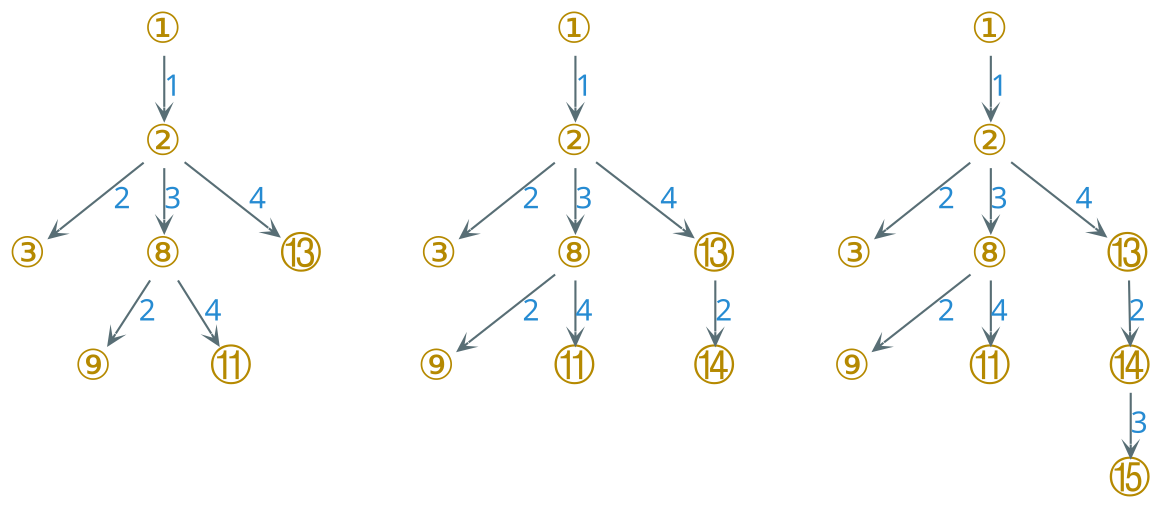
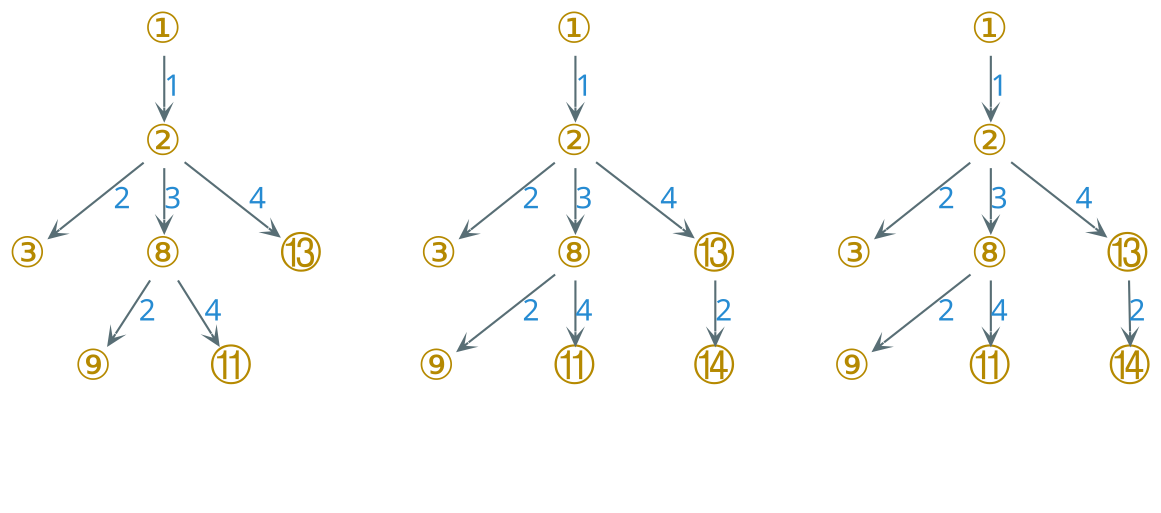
(1131, 481) -> none
